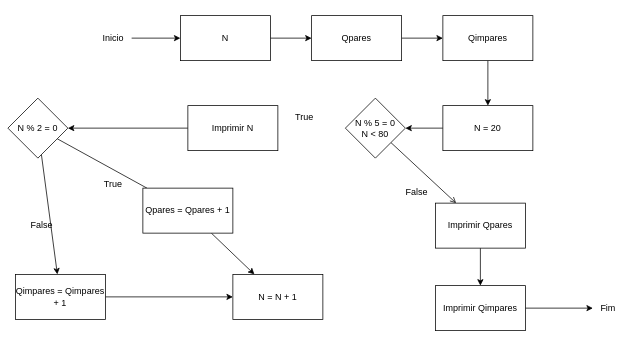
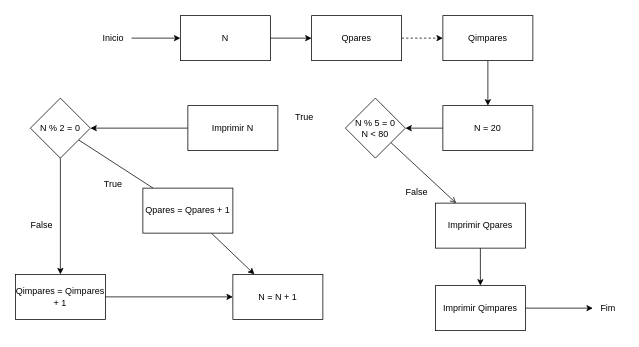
(420, 38) -> (420, 38)
(38, 128) -> (60, 128)
